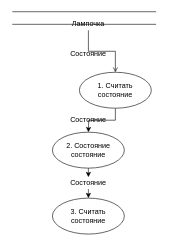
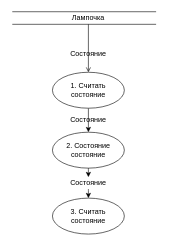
(89, 24) -> (89, 18)
(116, 90) -> (89, 90)
